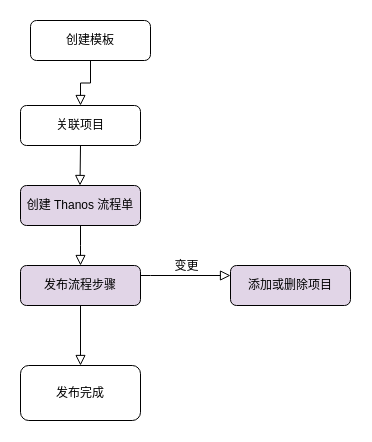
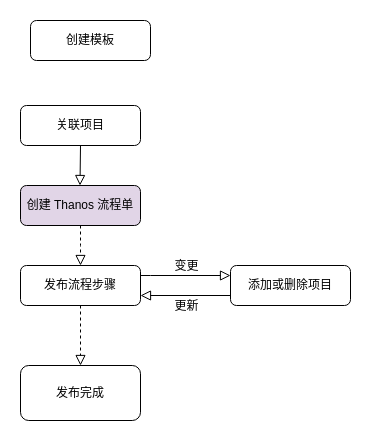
(91, 83) -> none
(81, 240) -> (81, 240)
(81, 286) -> (81, 286)
(291, 286) -> (291, 286)
none -> (191, 296)
(81, 330) -> (81, 330)
